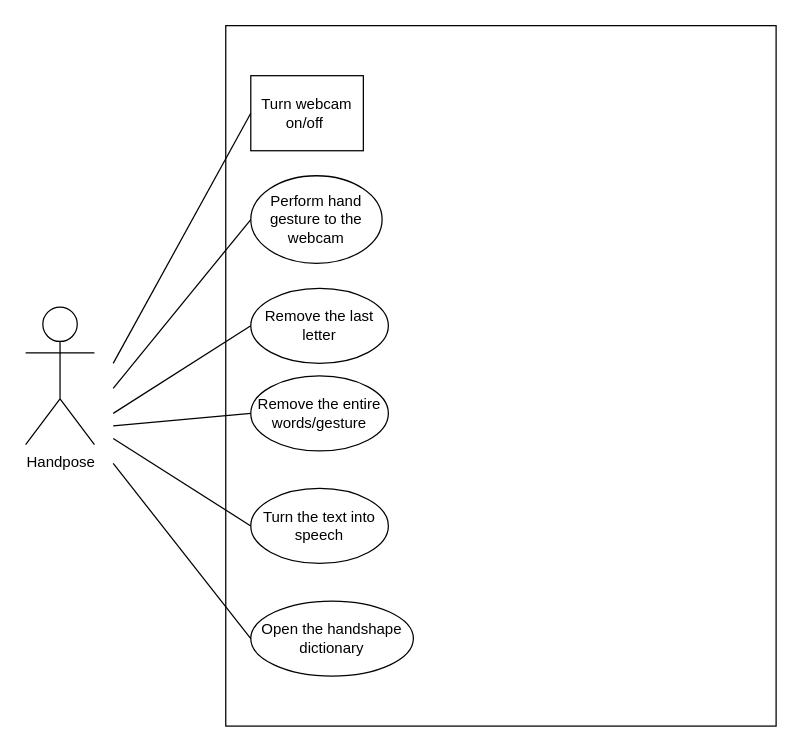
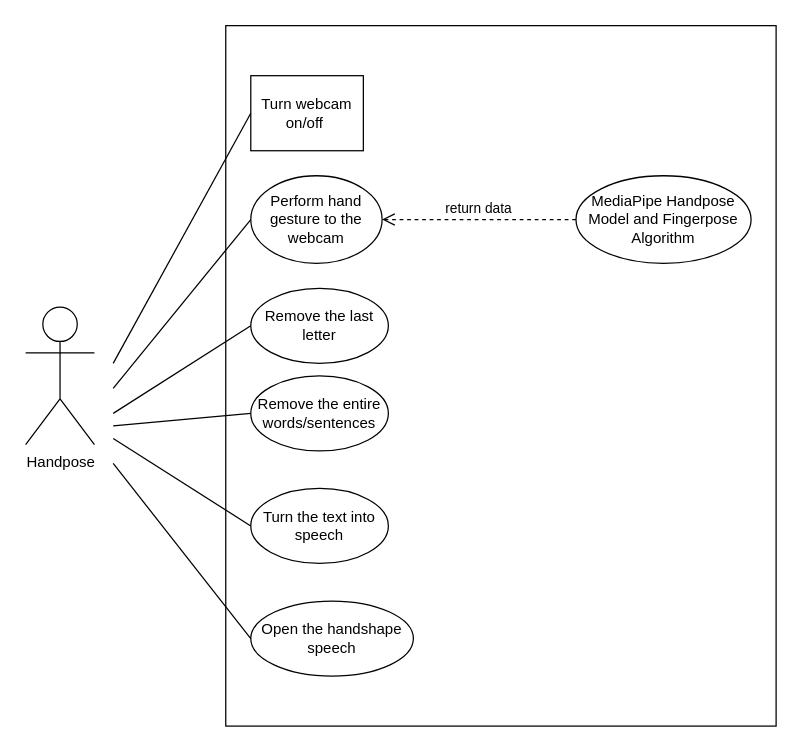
none -> (480, 219)
none -> (663, 219)
(319, 413) -> (319, 413)
(332, 638) -> (332, 638)
